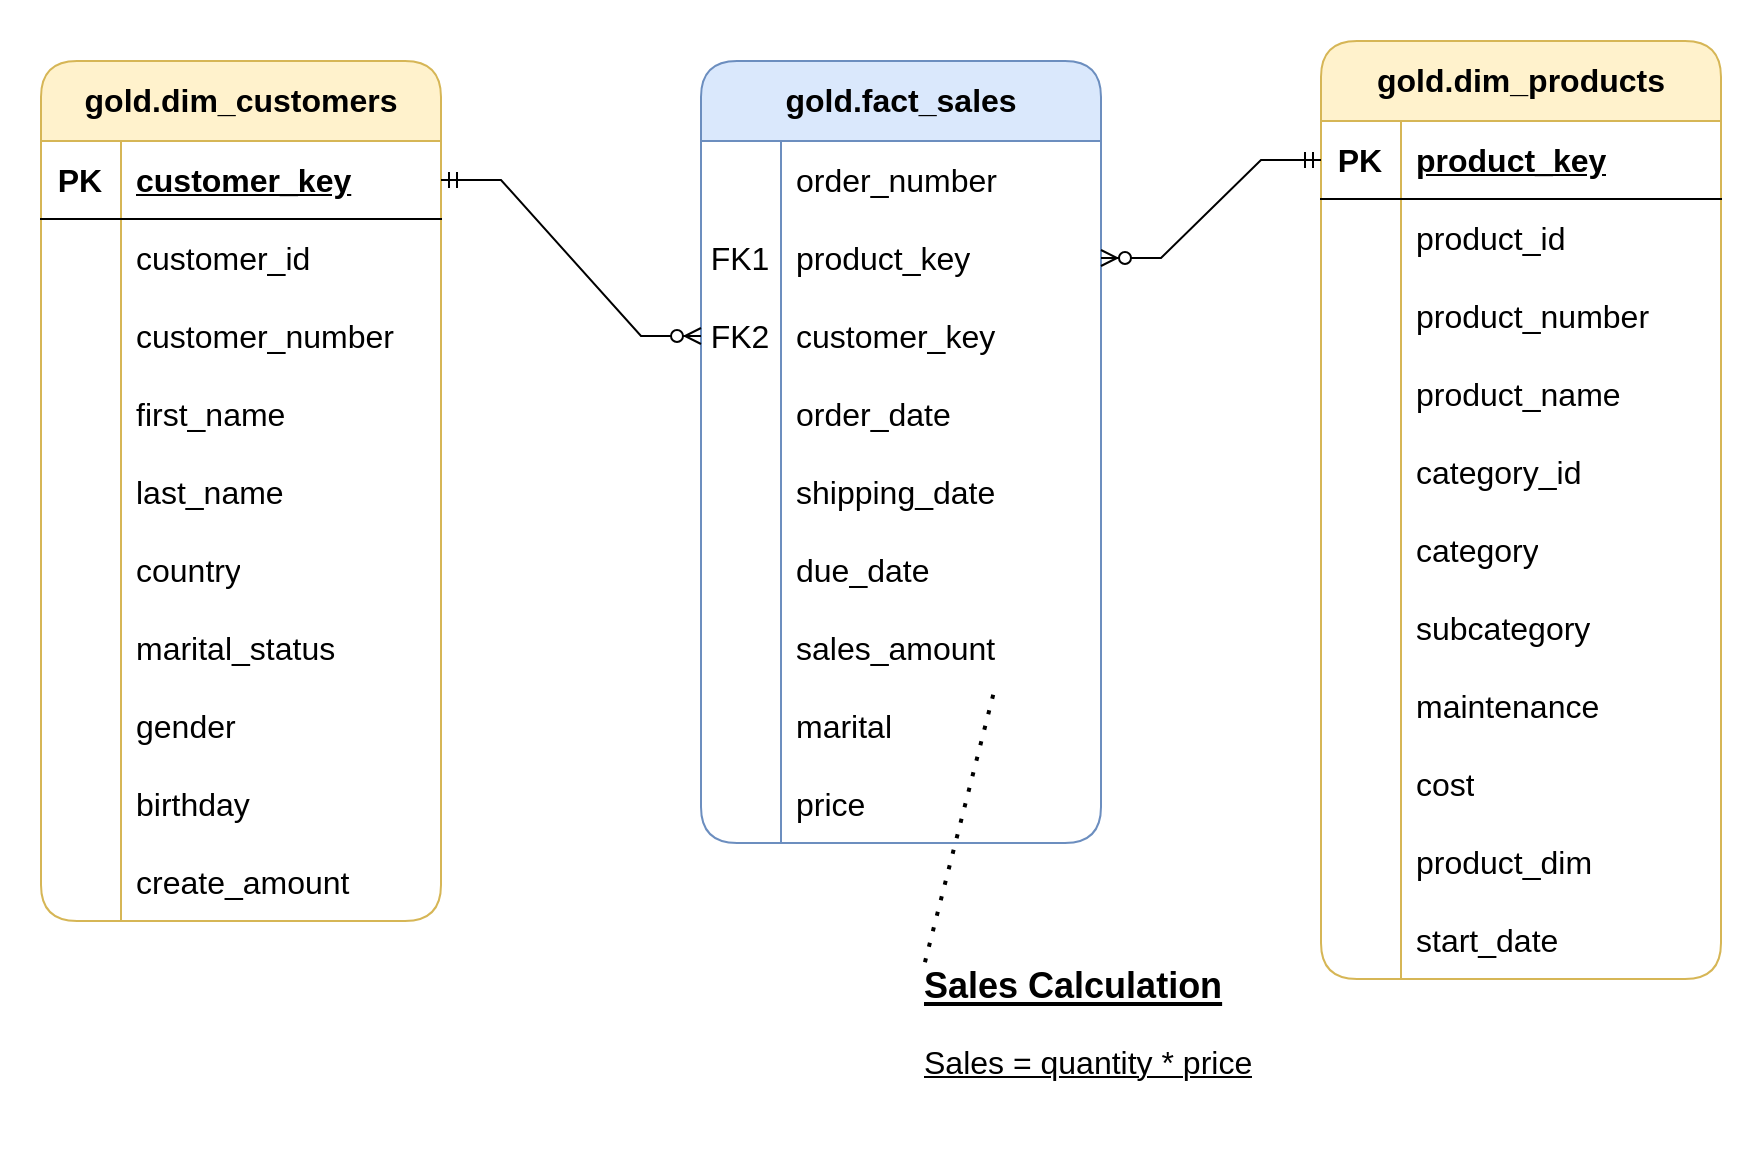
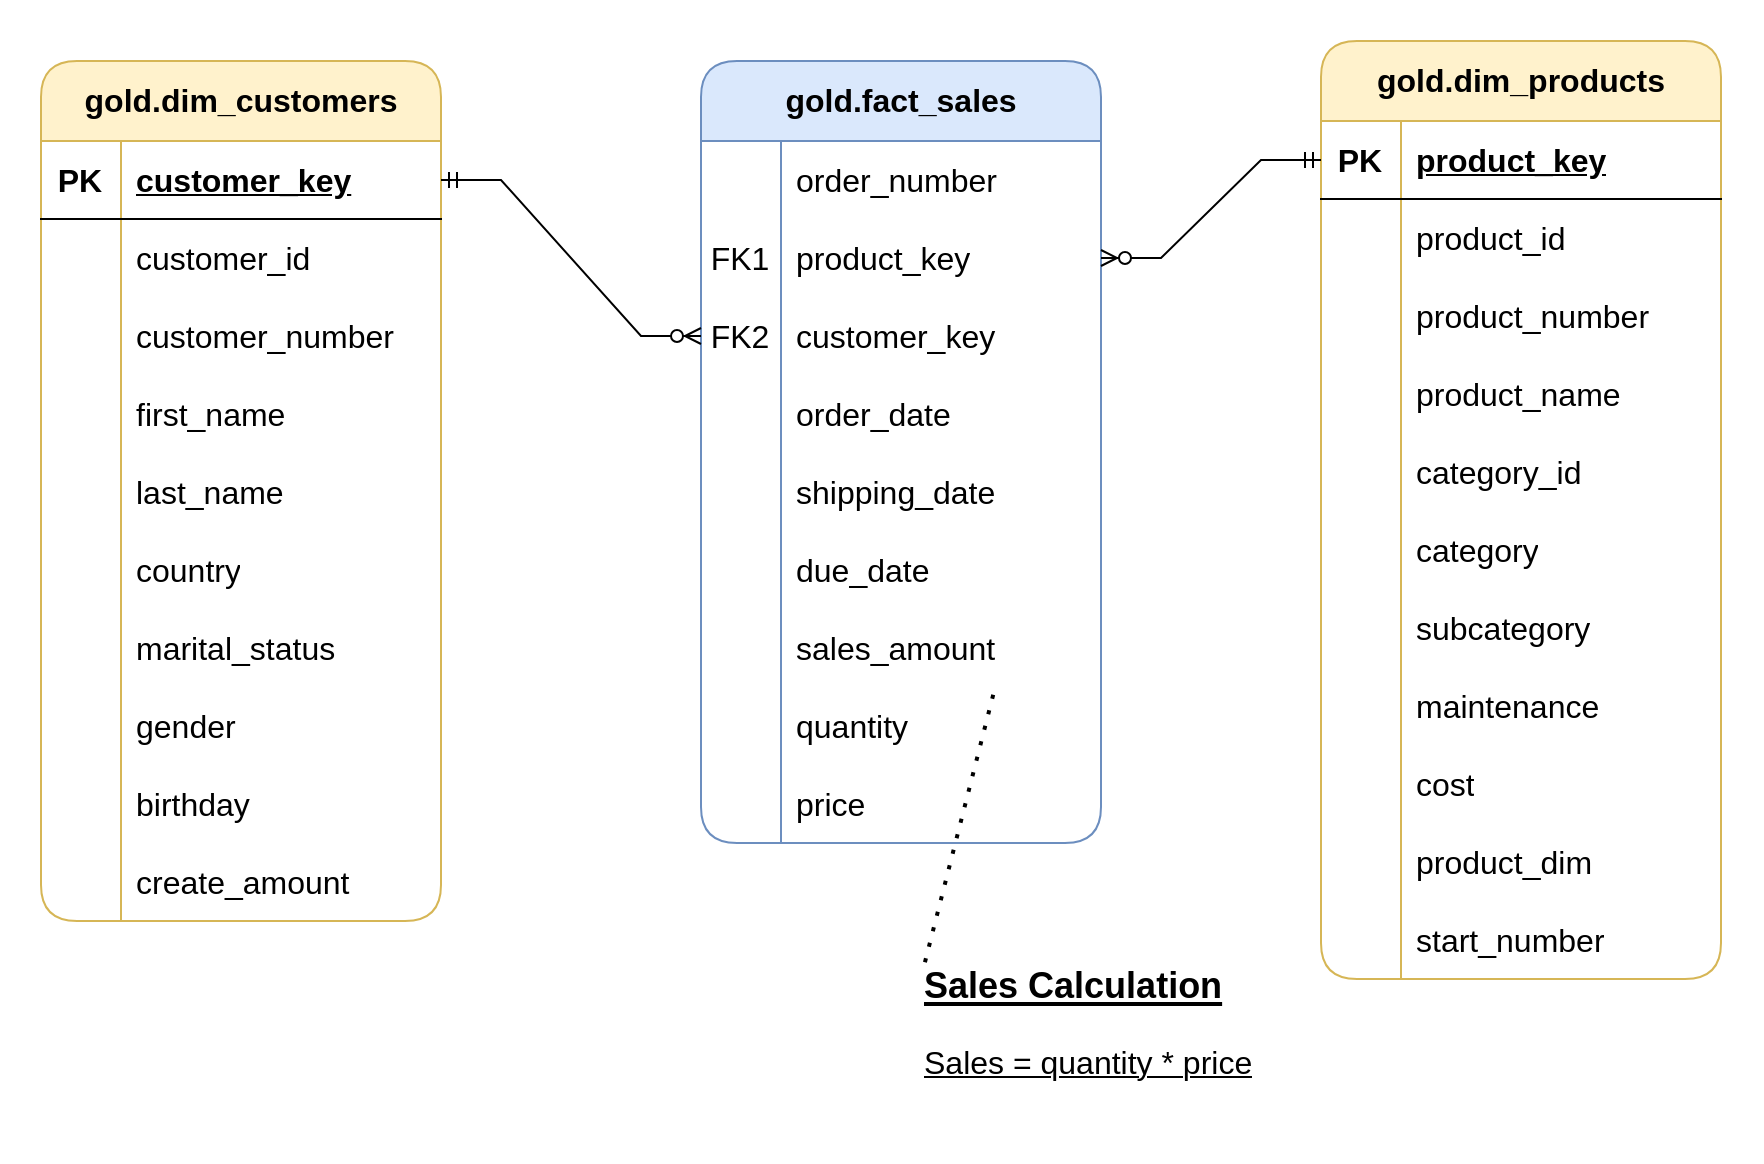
(851, 727) -> (865, 727)
(1507, 941) -> (1525, 941)
